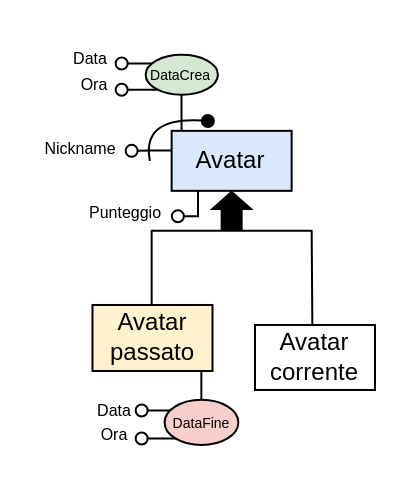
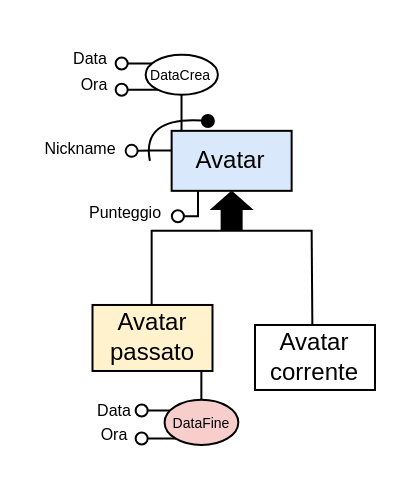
(182, 75) -> (182, 75)
